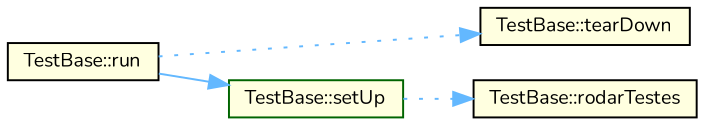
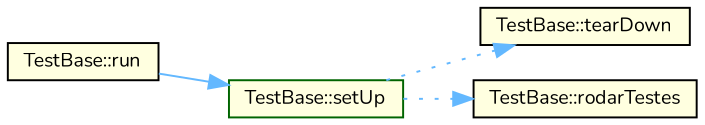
(309, 46) -> (441, 65)
